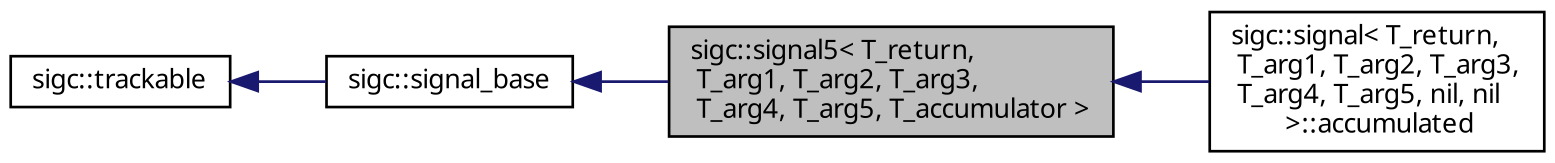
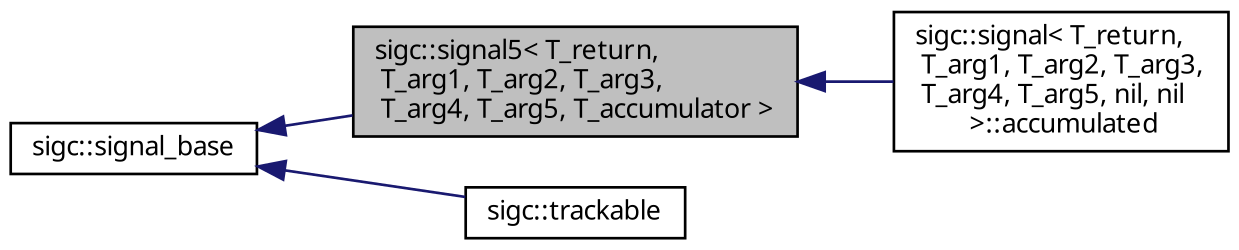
(292, 82) -> (375, 184)
